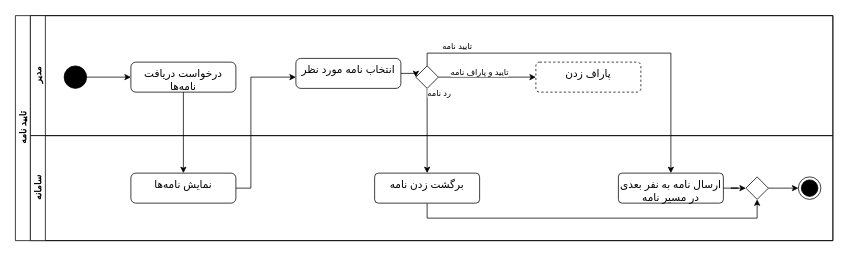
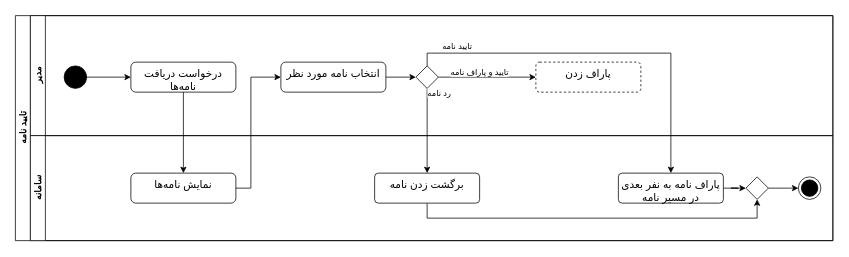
(348, 73) -> (333, 77)
(671, 189) -> (671, 189)
